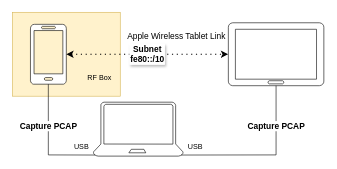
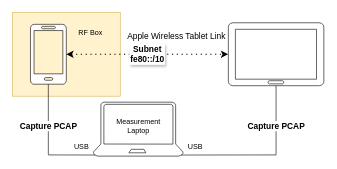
(99, 78) -> (90, 33)
none -> (138, 126)
